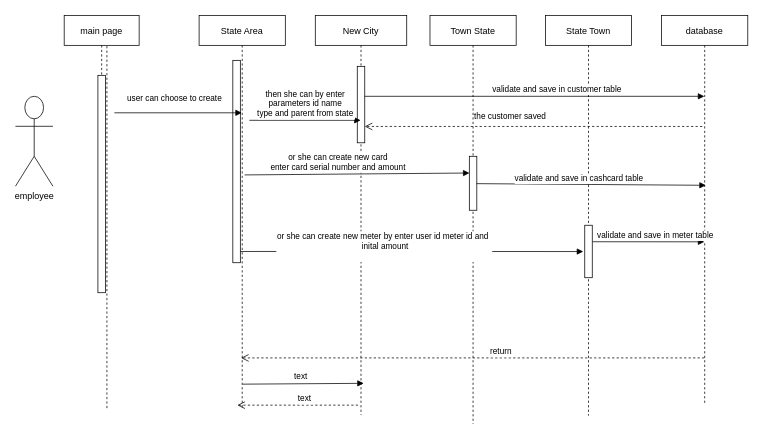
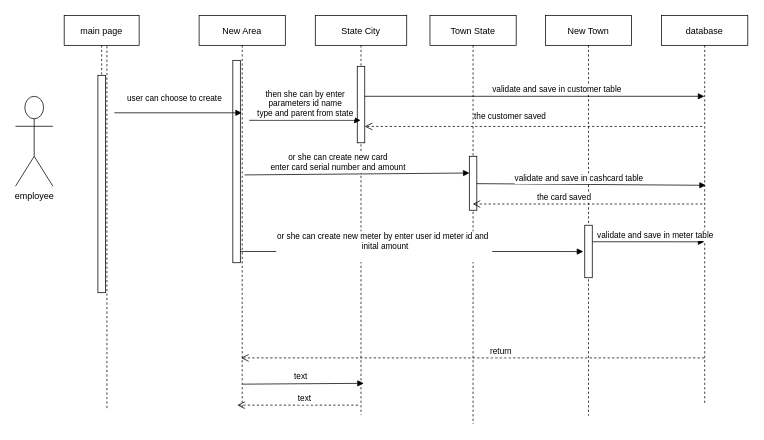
(242, 31) -> (242, 31)
(361, 31) -> (361, 31)
(588, 31) -> (588, 31)
none -> (591, 204)
